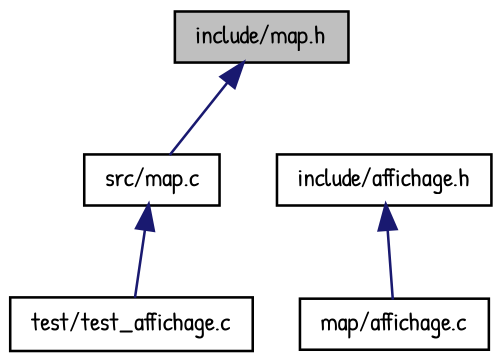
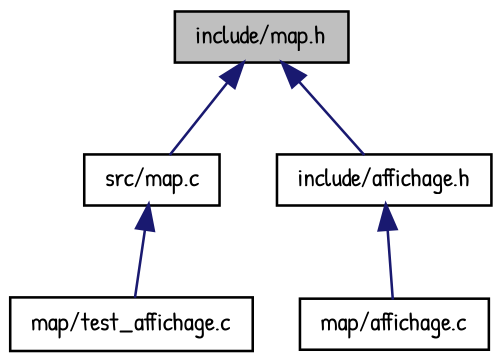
none -> (332, 118)
(131, 324) -> (131, 324)
